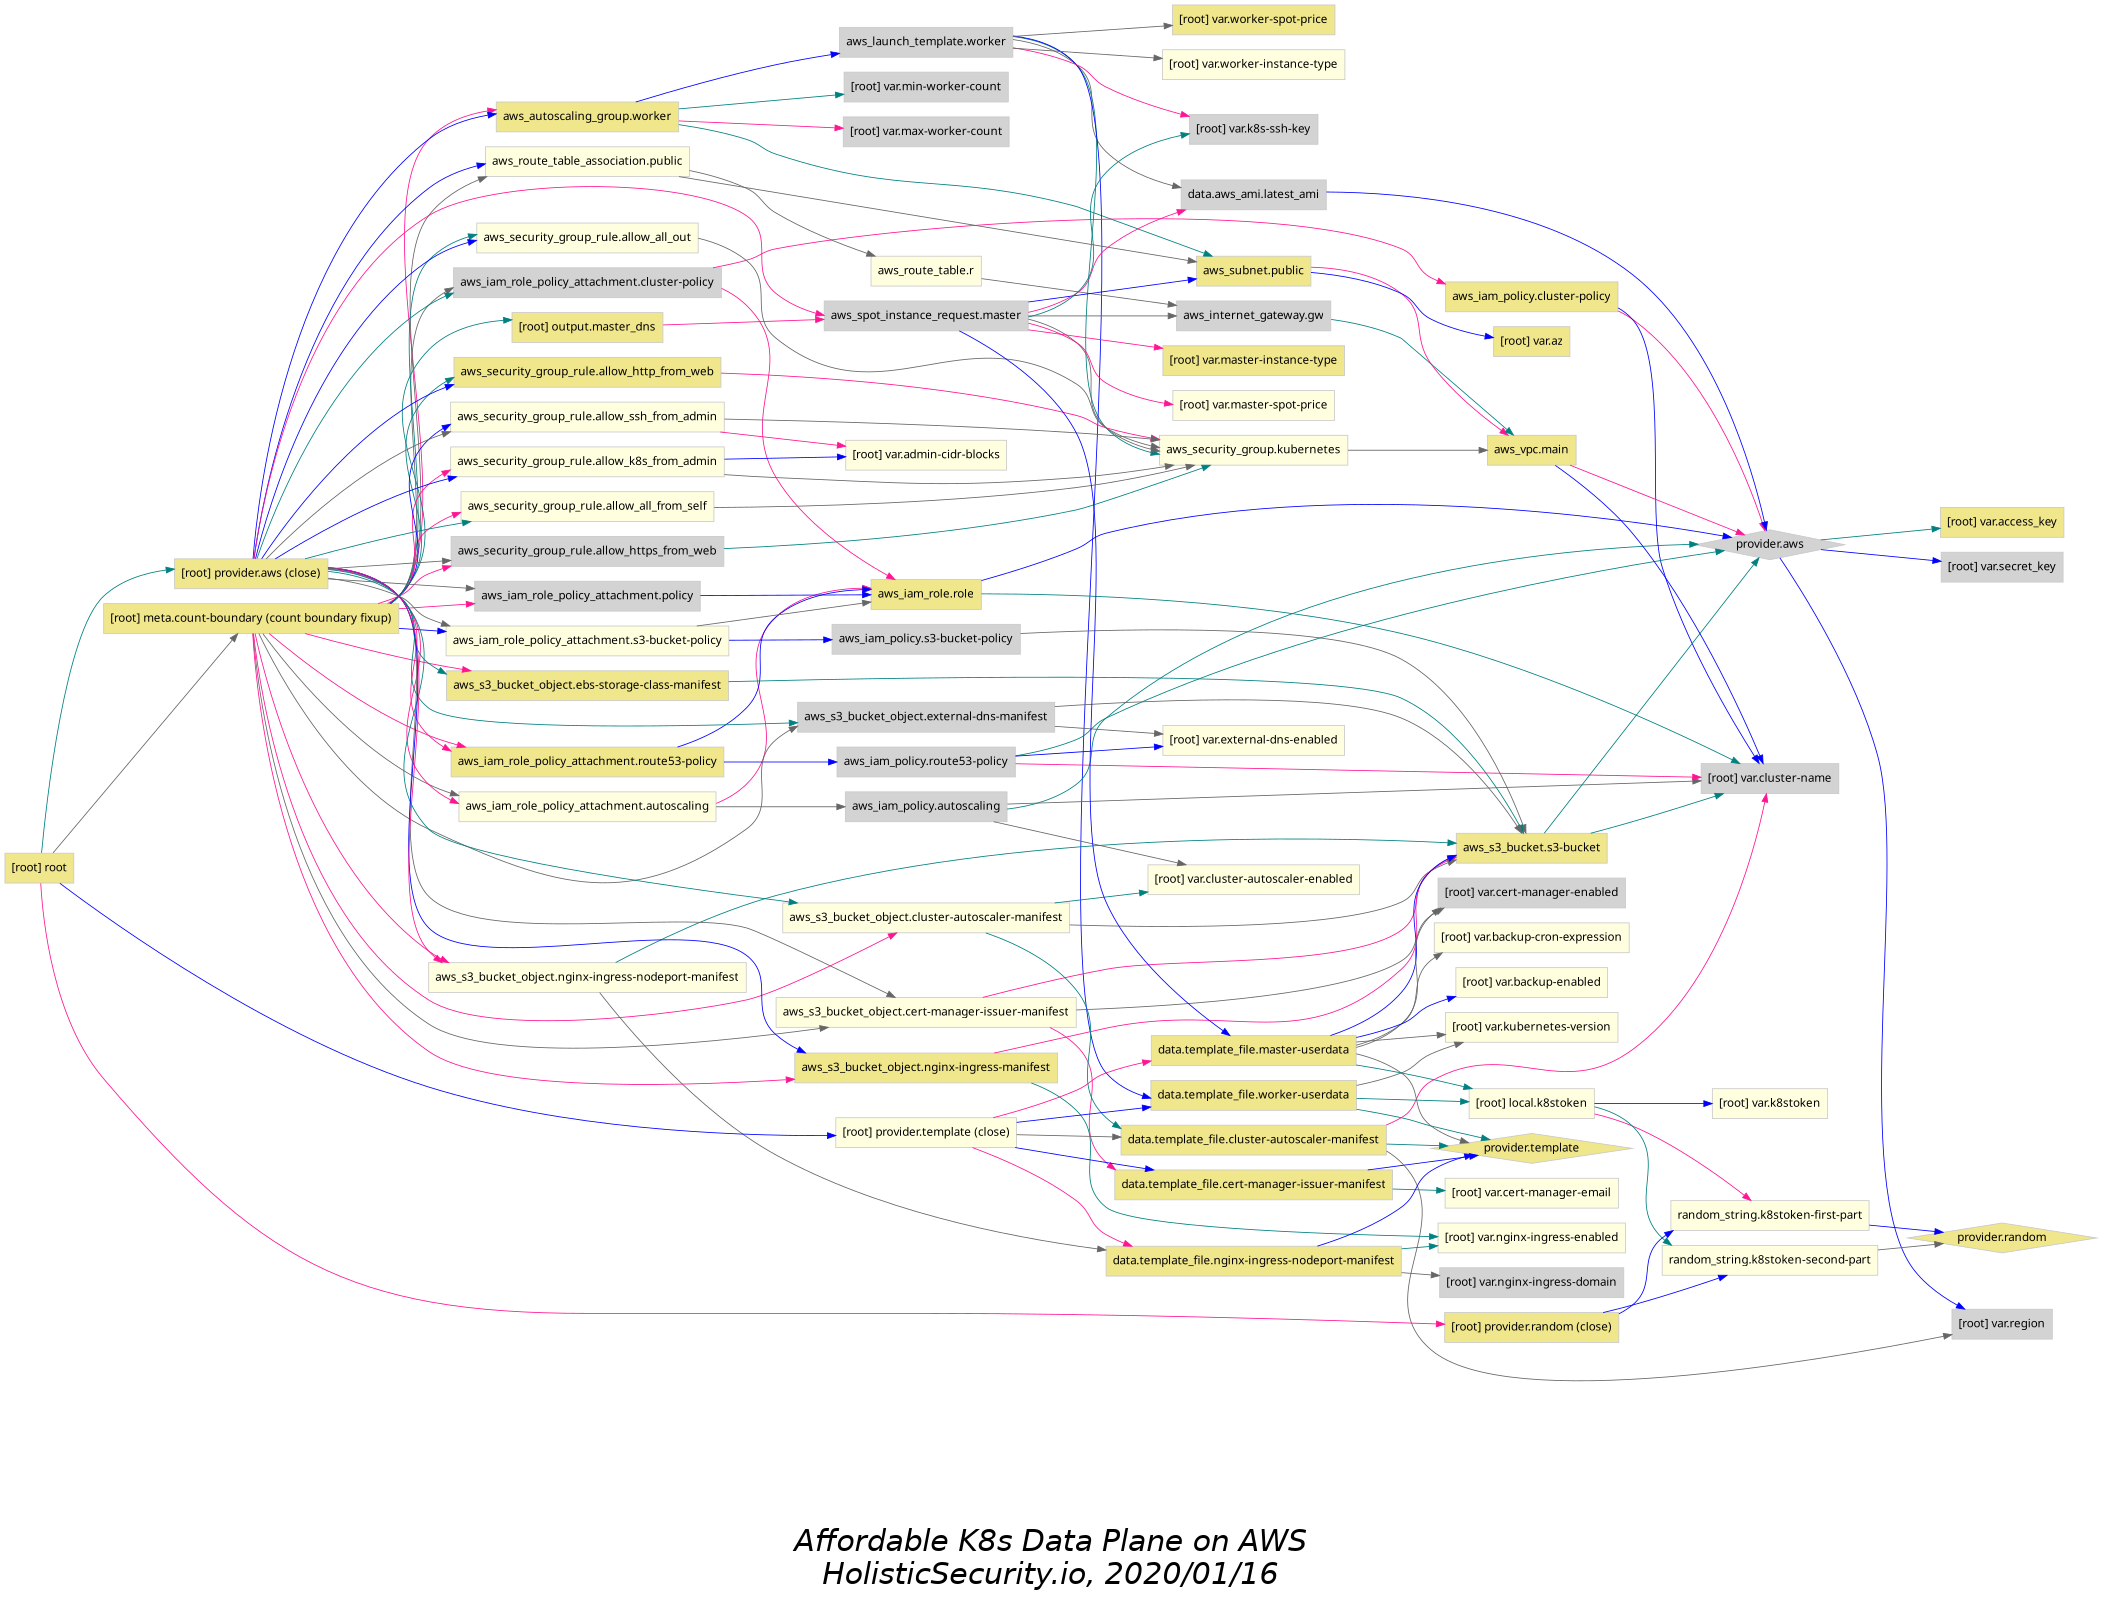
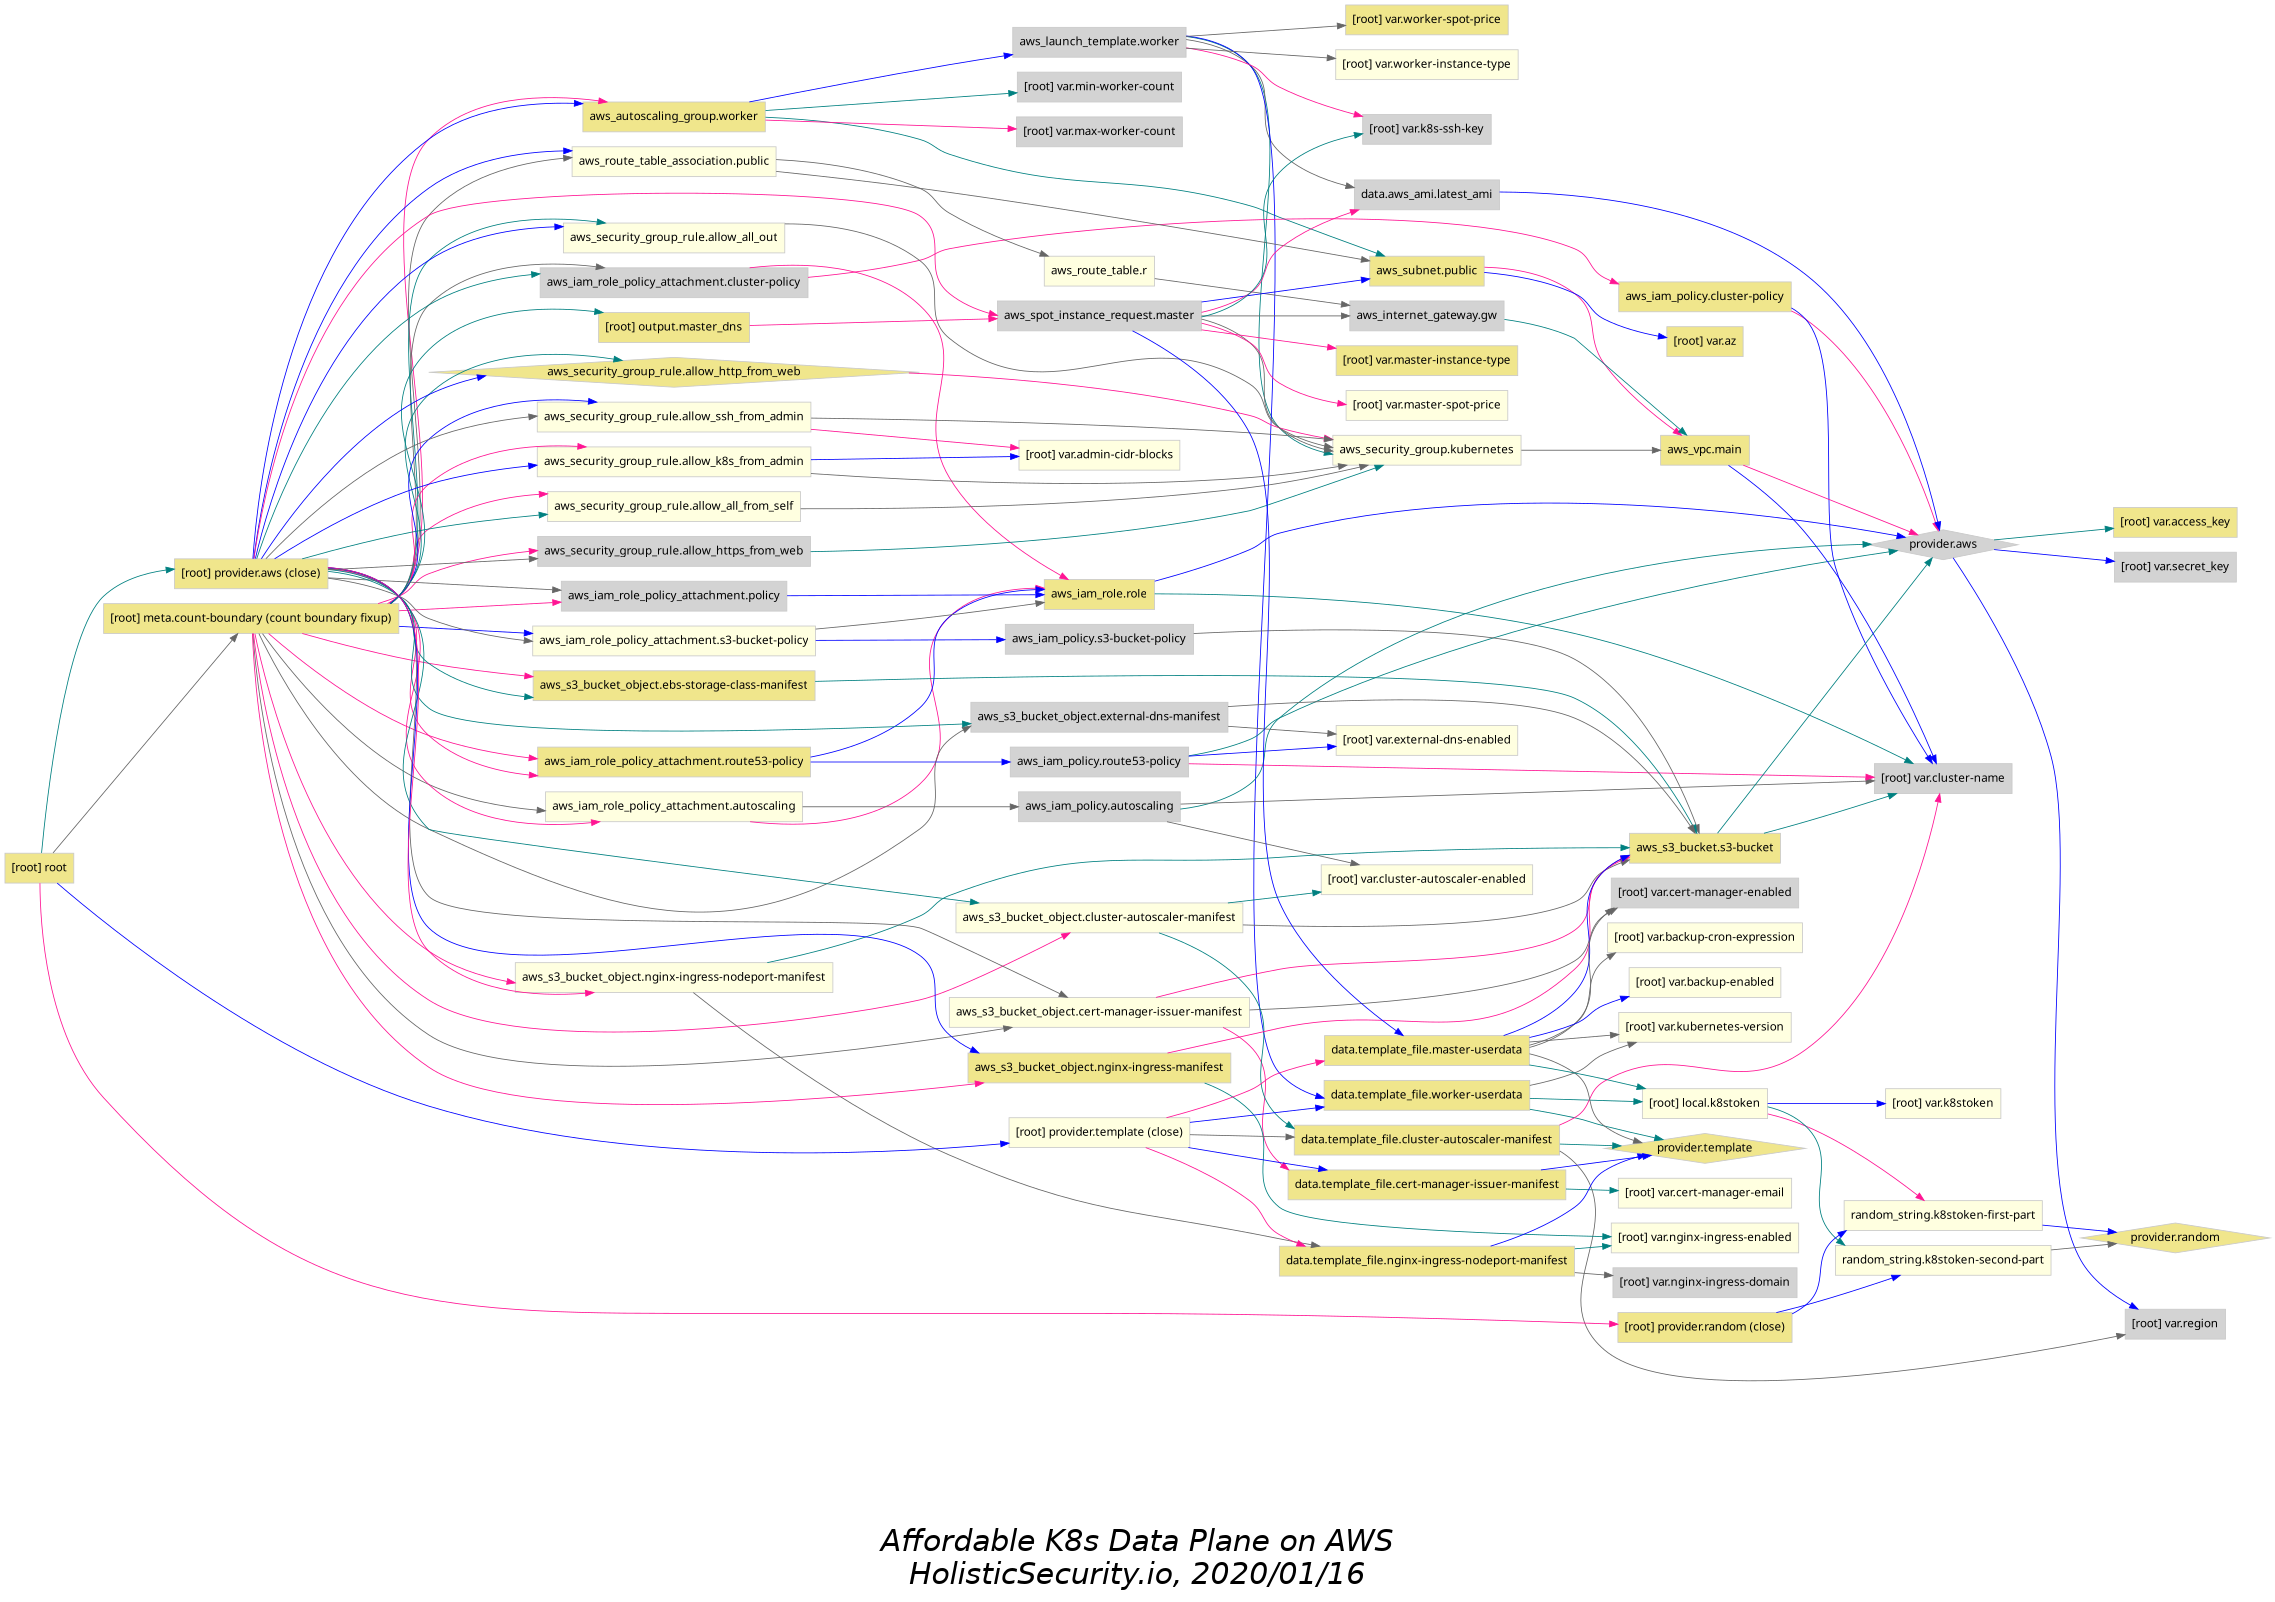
(587, 372) -> (674, 372)
